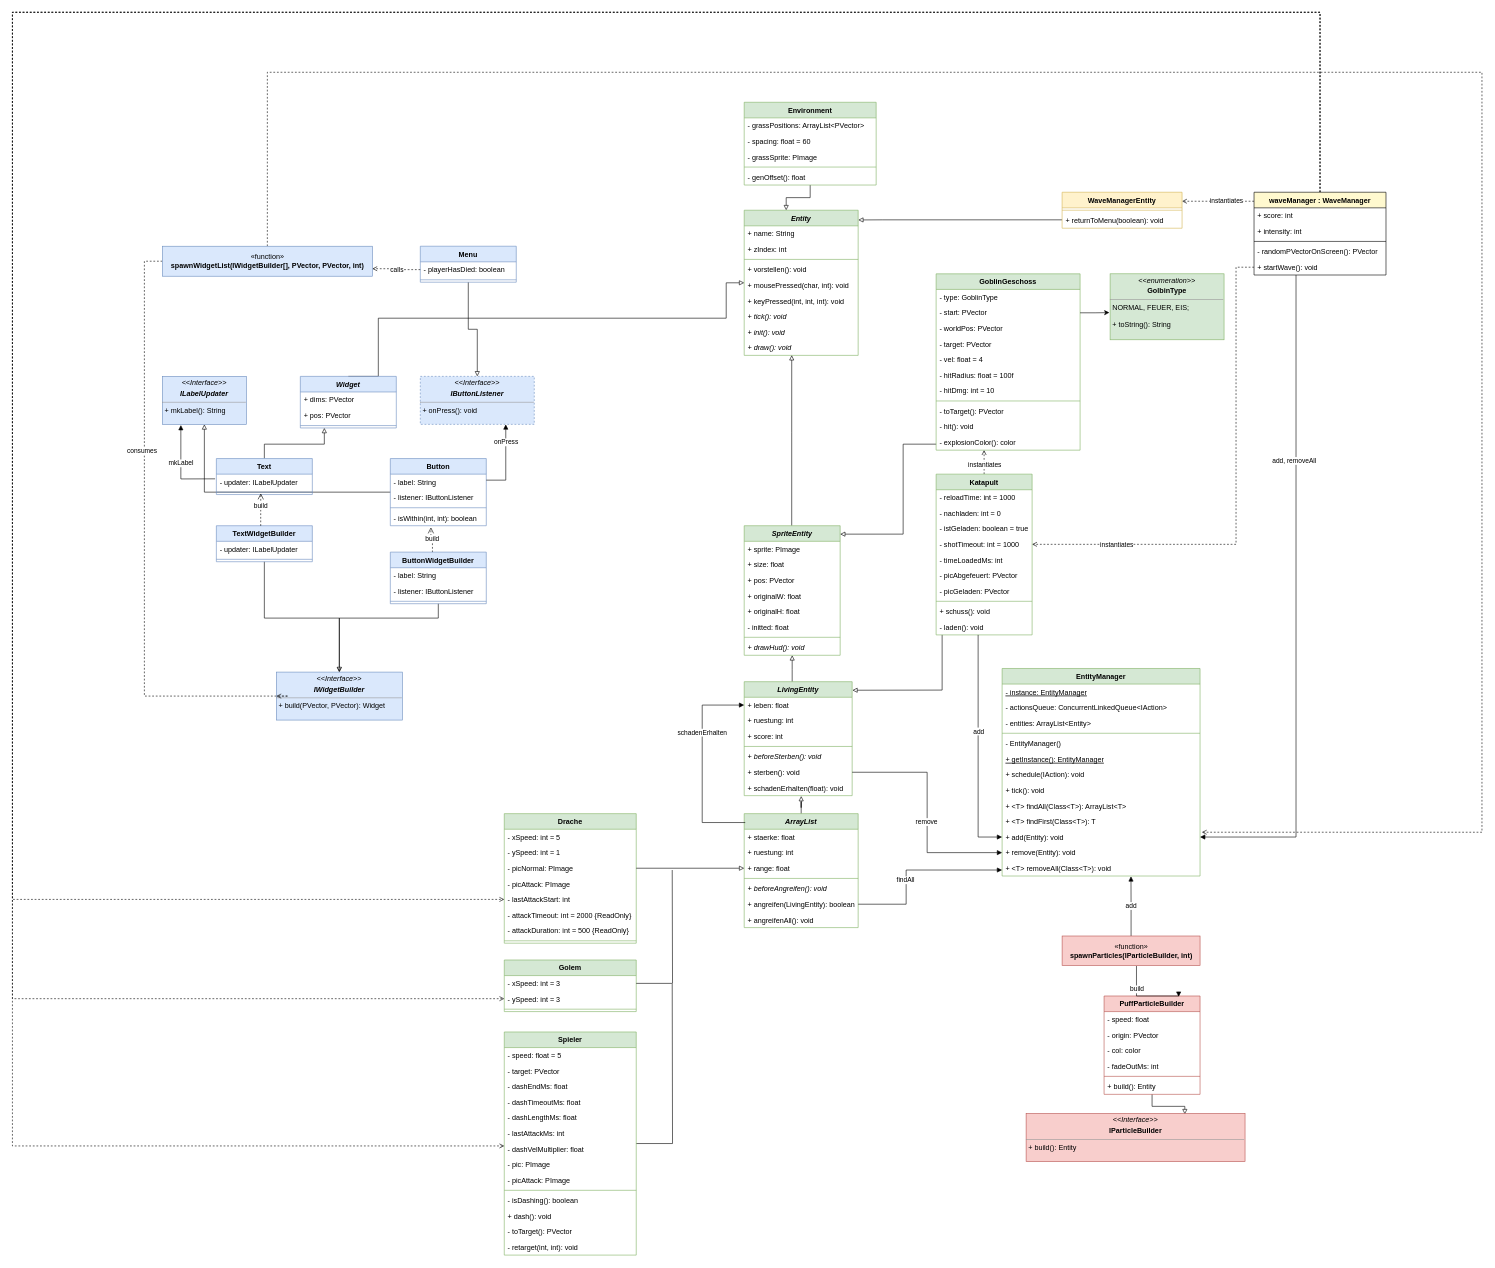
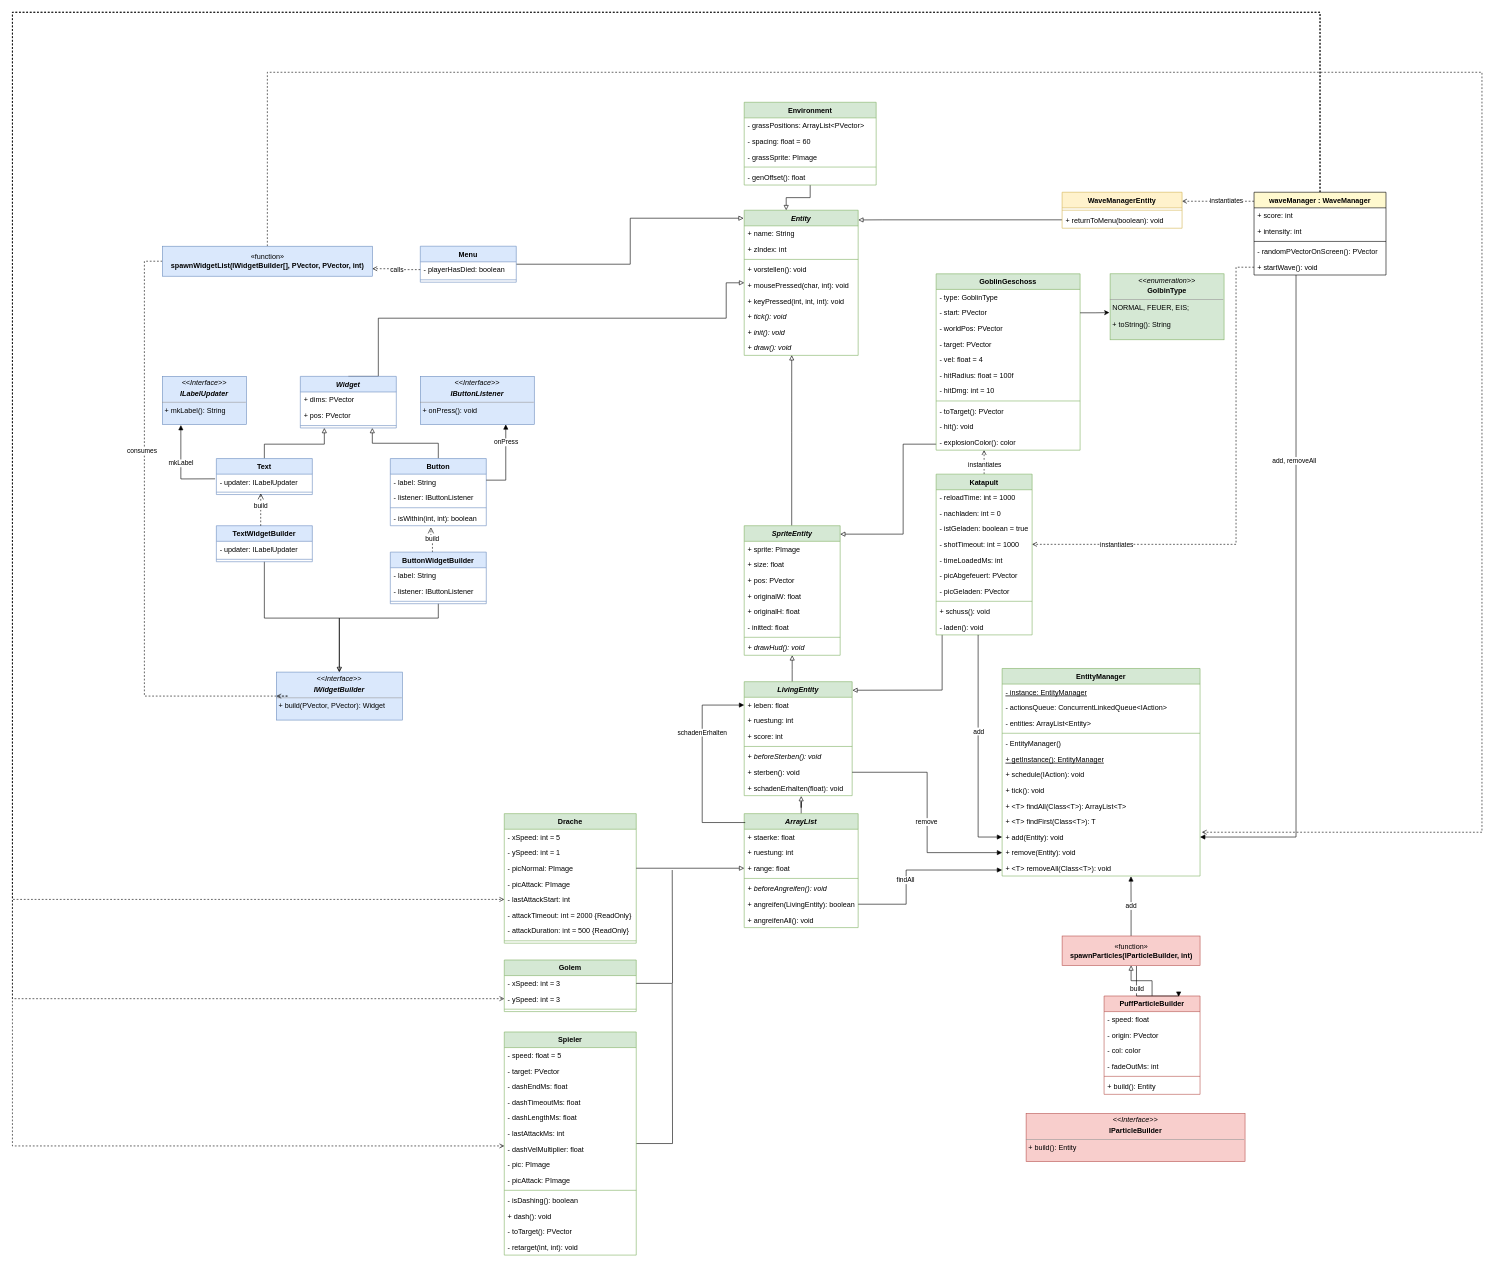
(471, 329) -> (630, 243)
(477, 401) -> (477, 401)
(351, 492) -> (408, 443)
(1165, 1107) -> (1143, 981)
